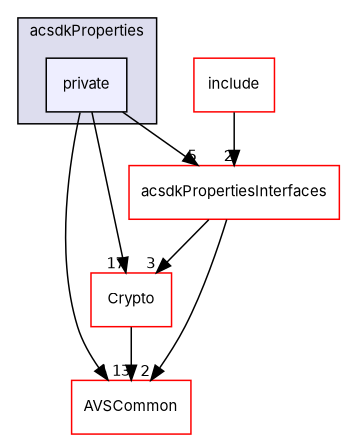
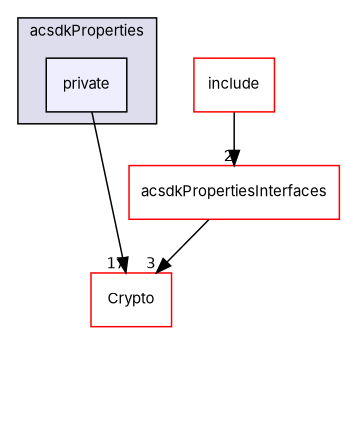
(154, 134) -> none
(131, 407) -> none
